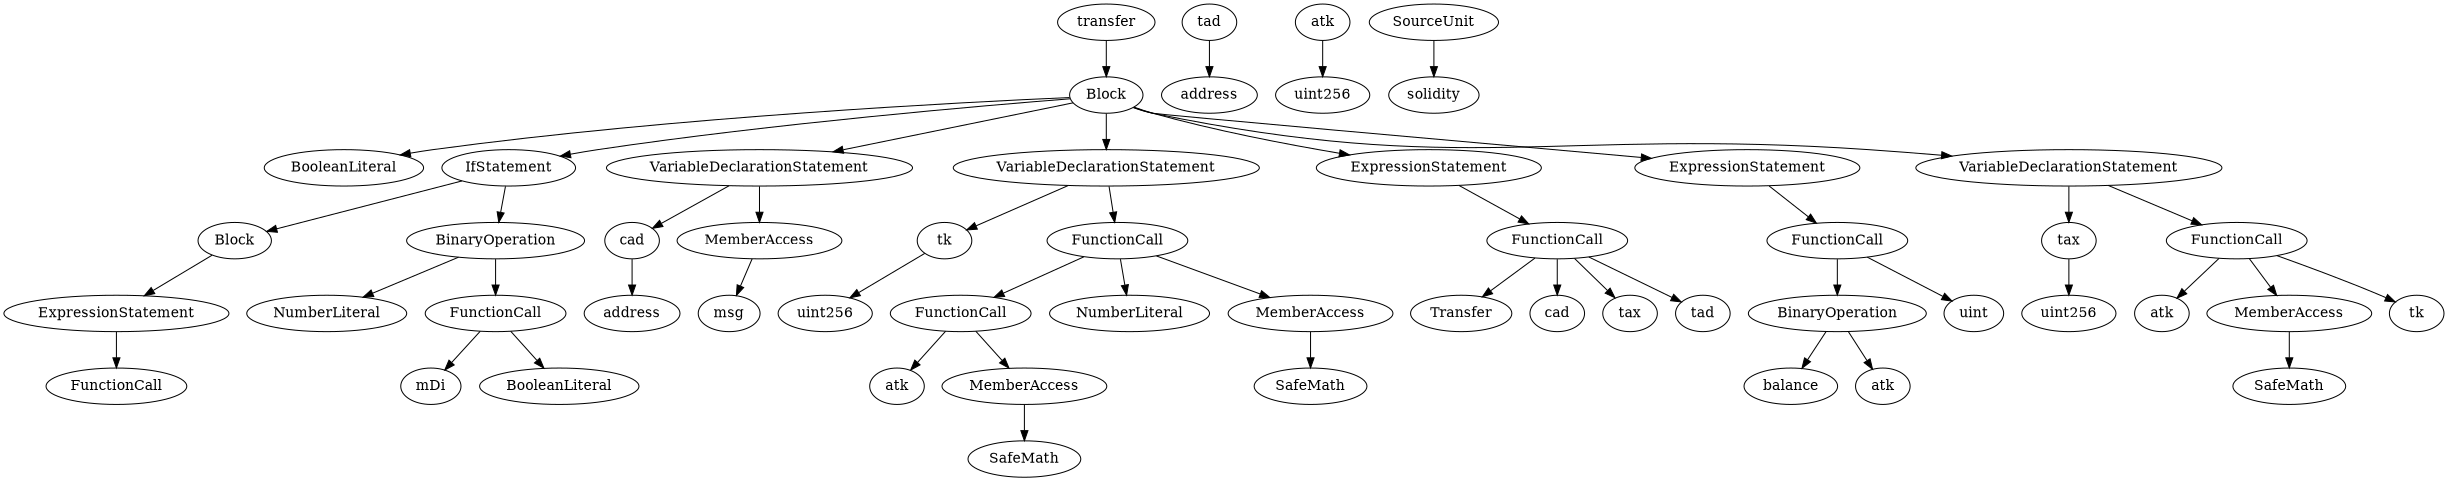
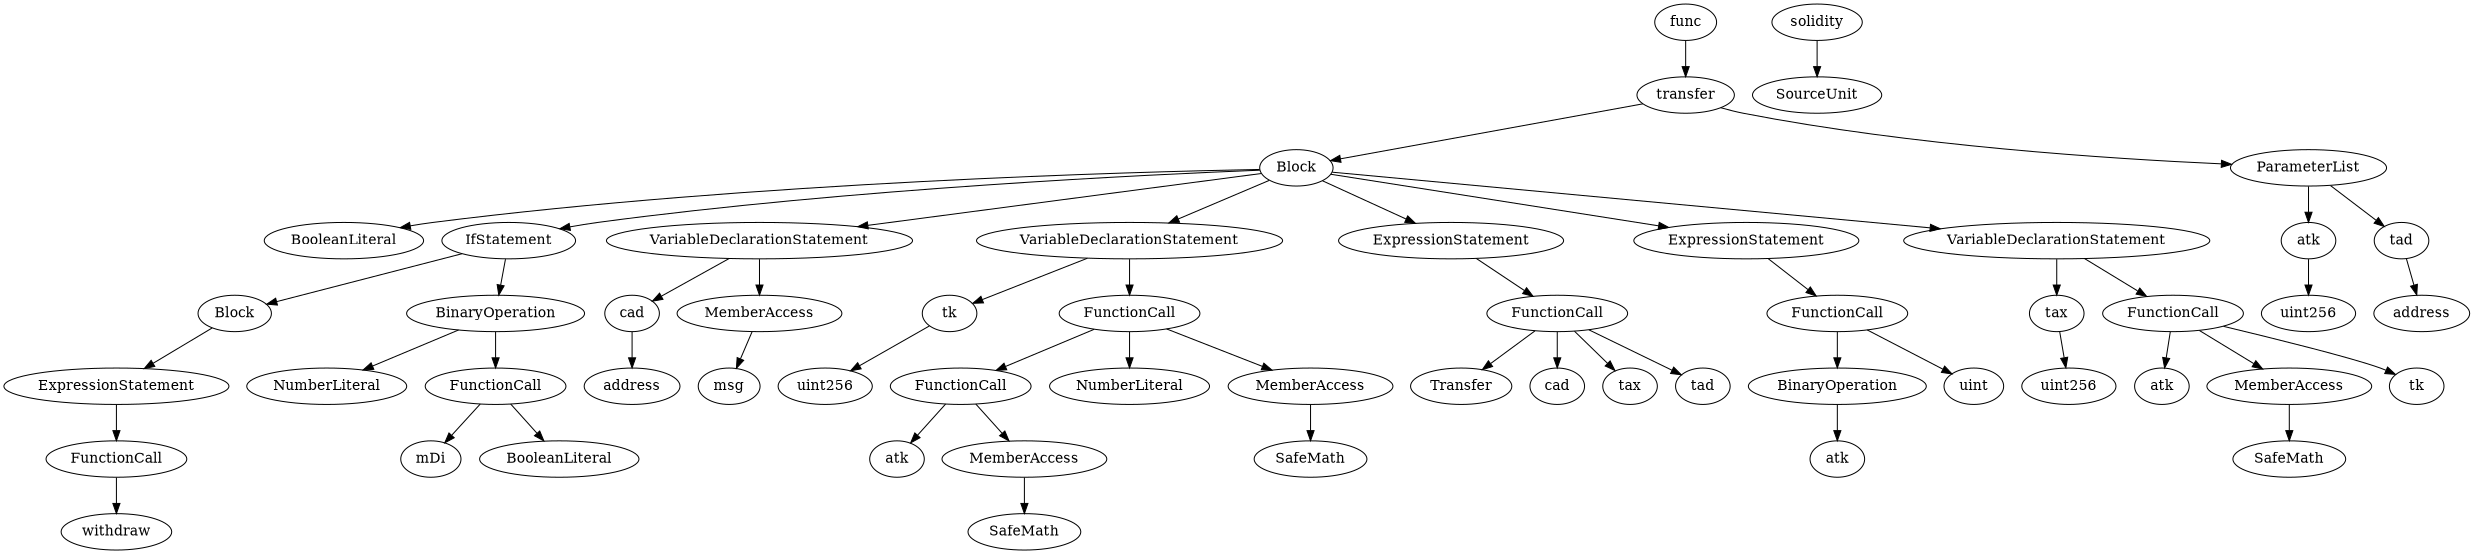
none -> (1686, 22)
(1434, 54) -> (1817, 54)
none -> (2308, 168)
(1791, 386) -> none
none -> (116, 532)
